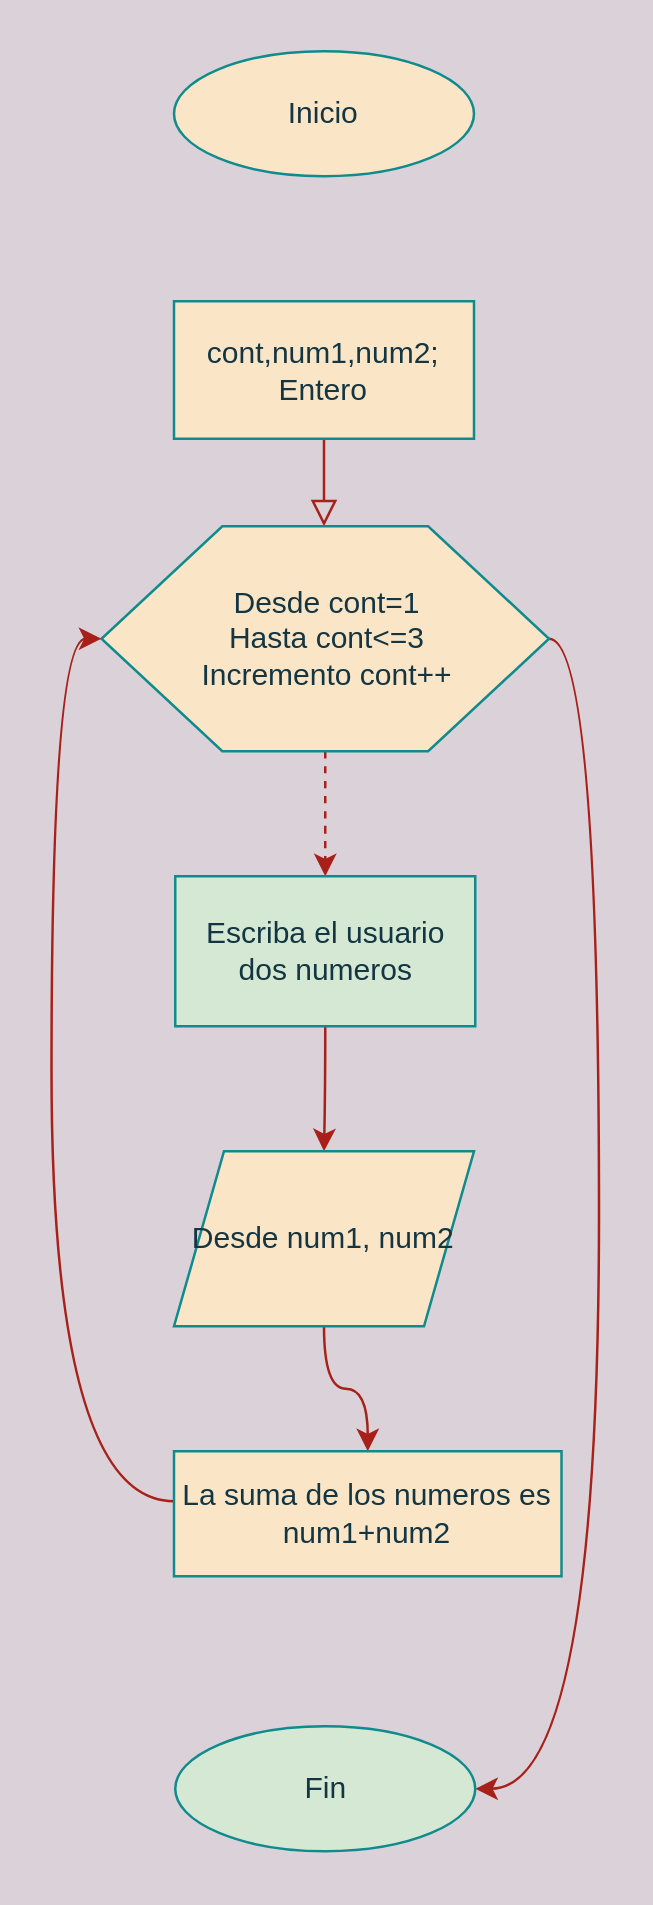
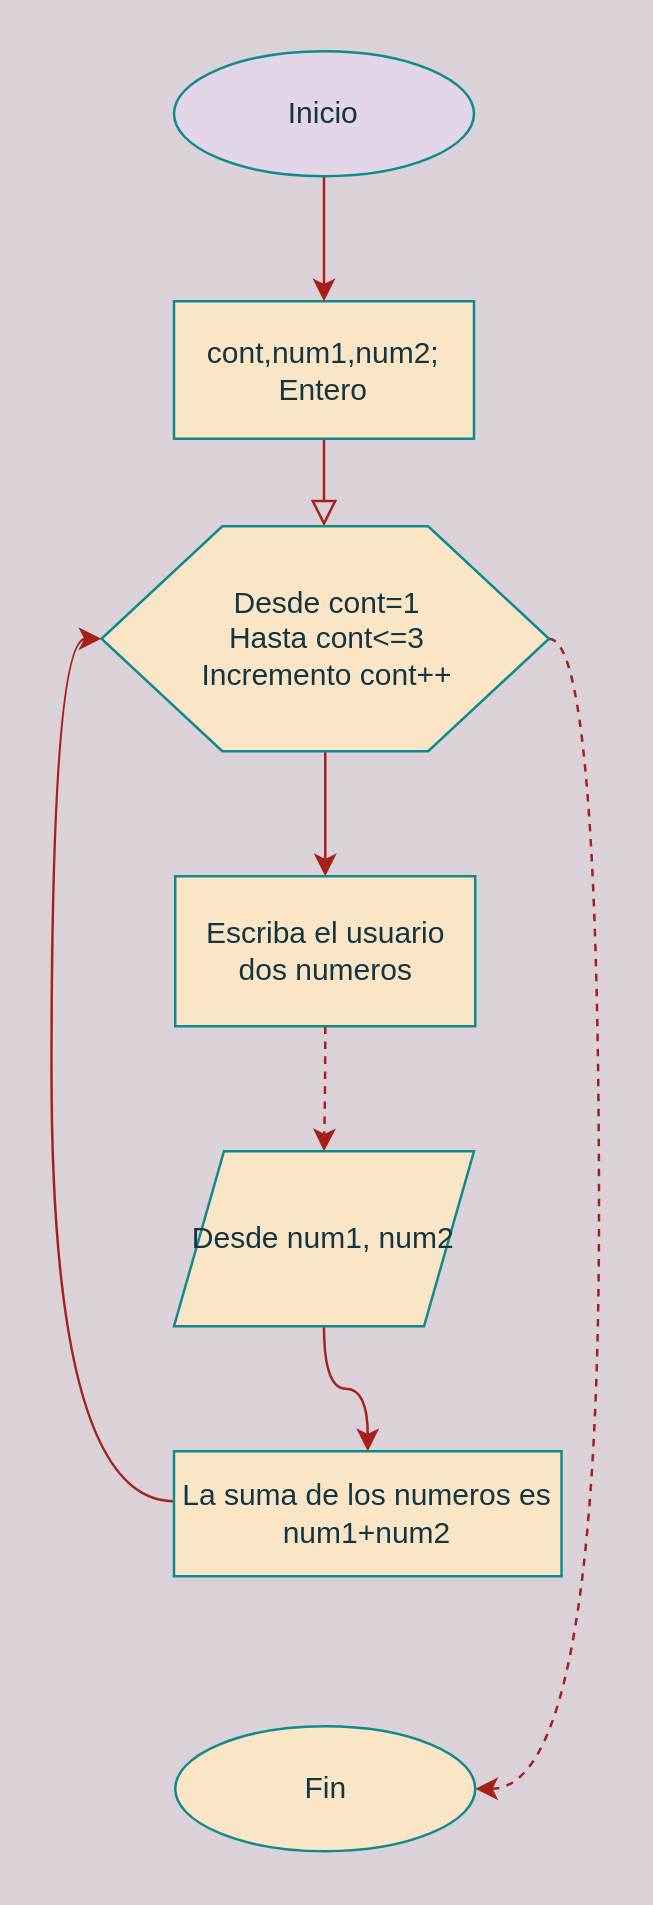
(324, 114) -> (324, 114)
none -> (324, 232)
(325, 808) -> (325, 808)
(325, 951) -> (325, 951)
(325, 1082) -> (325, 1082)
(599, 1225) -> (599, 1225)
(325, 1789) -> (325, 1789)
